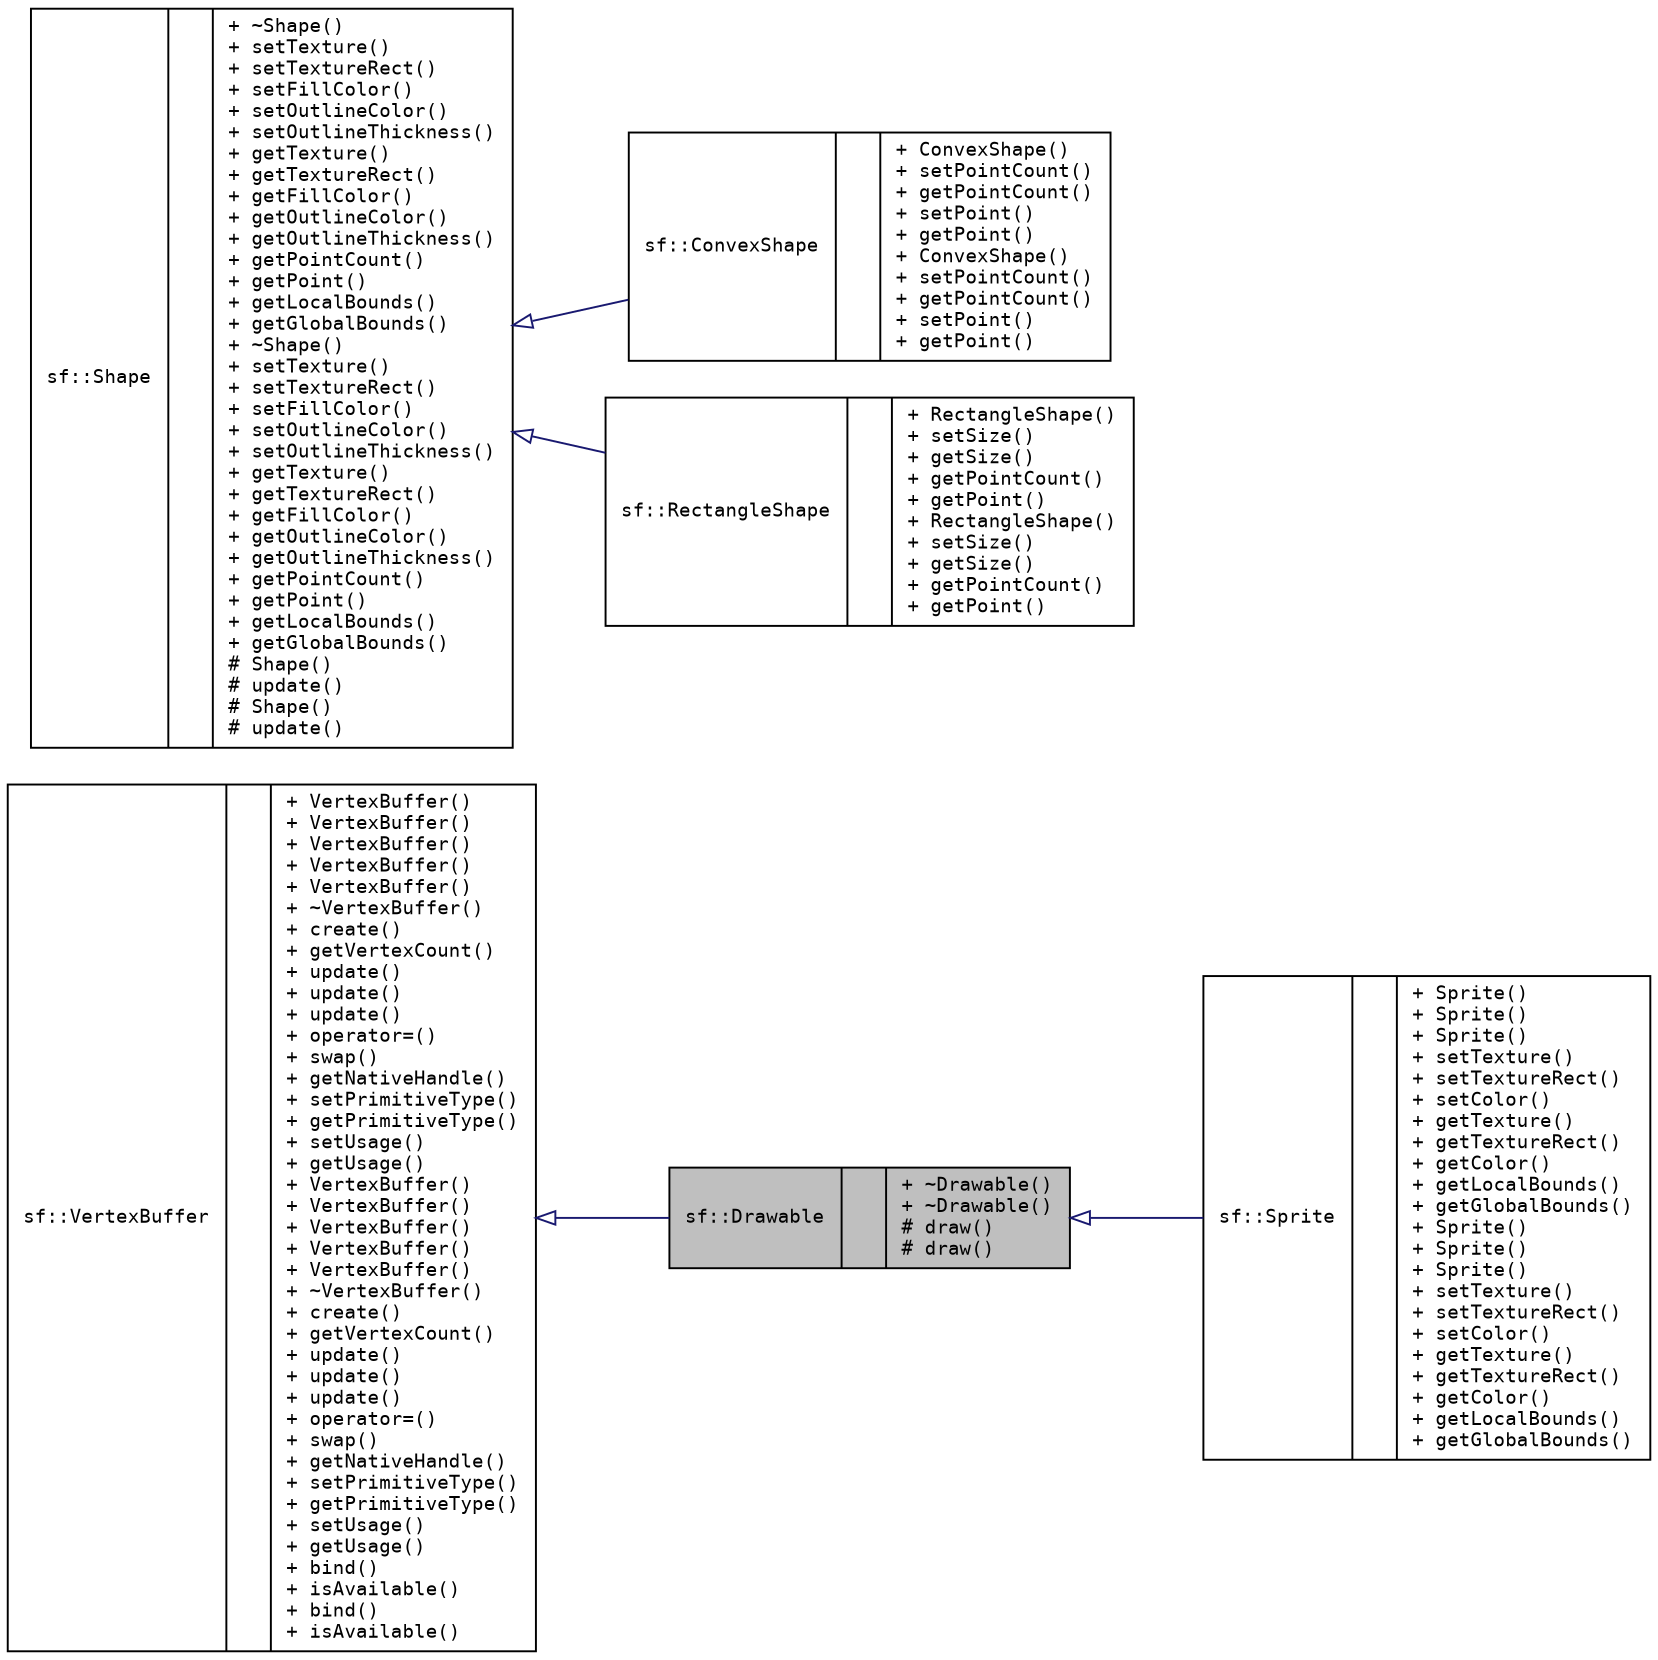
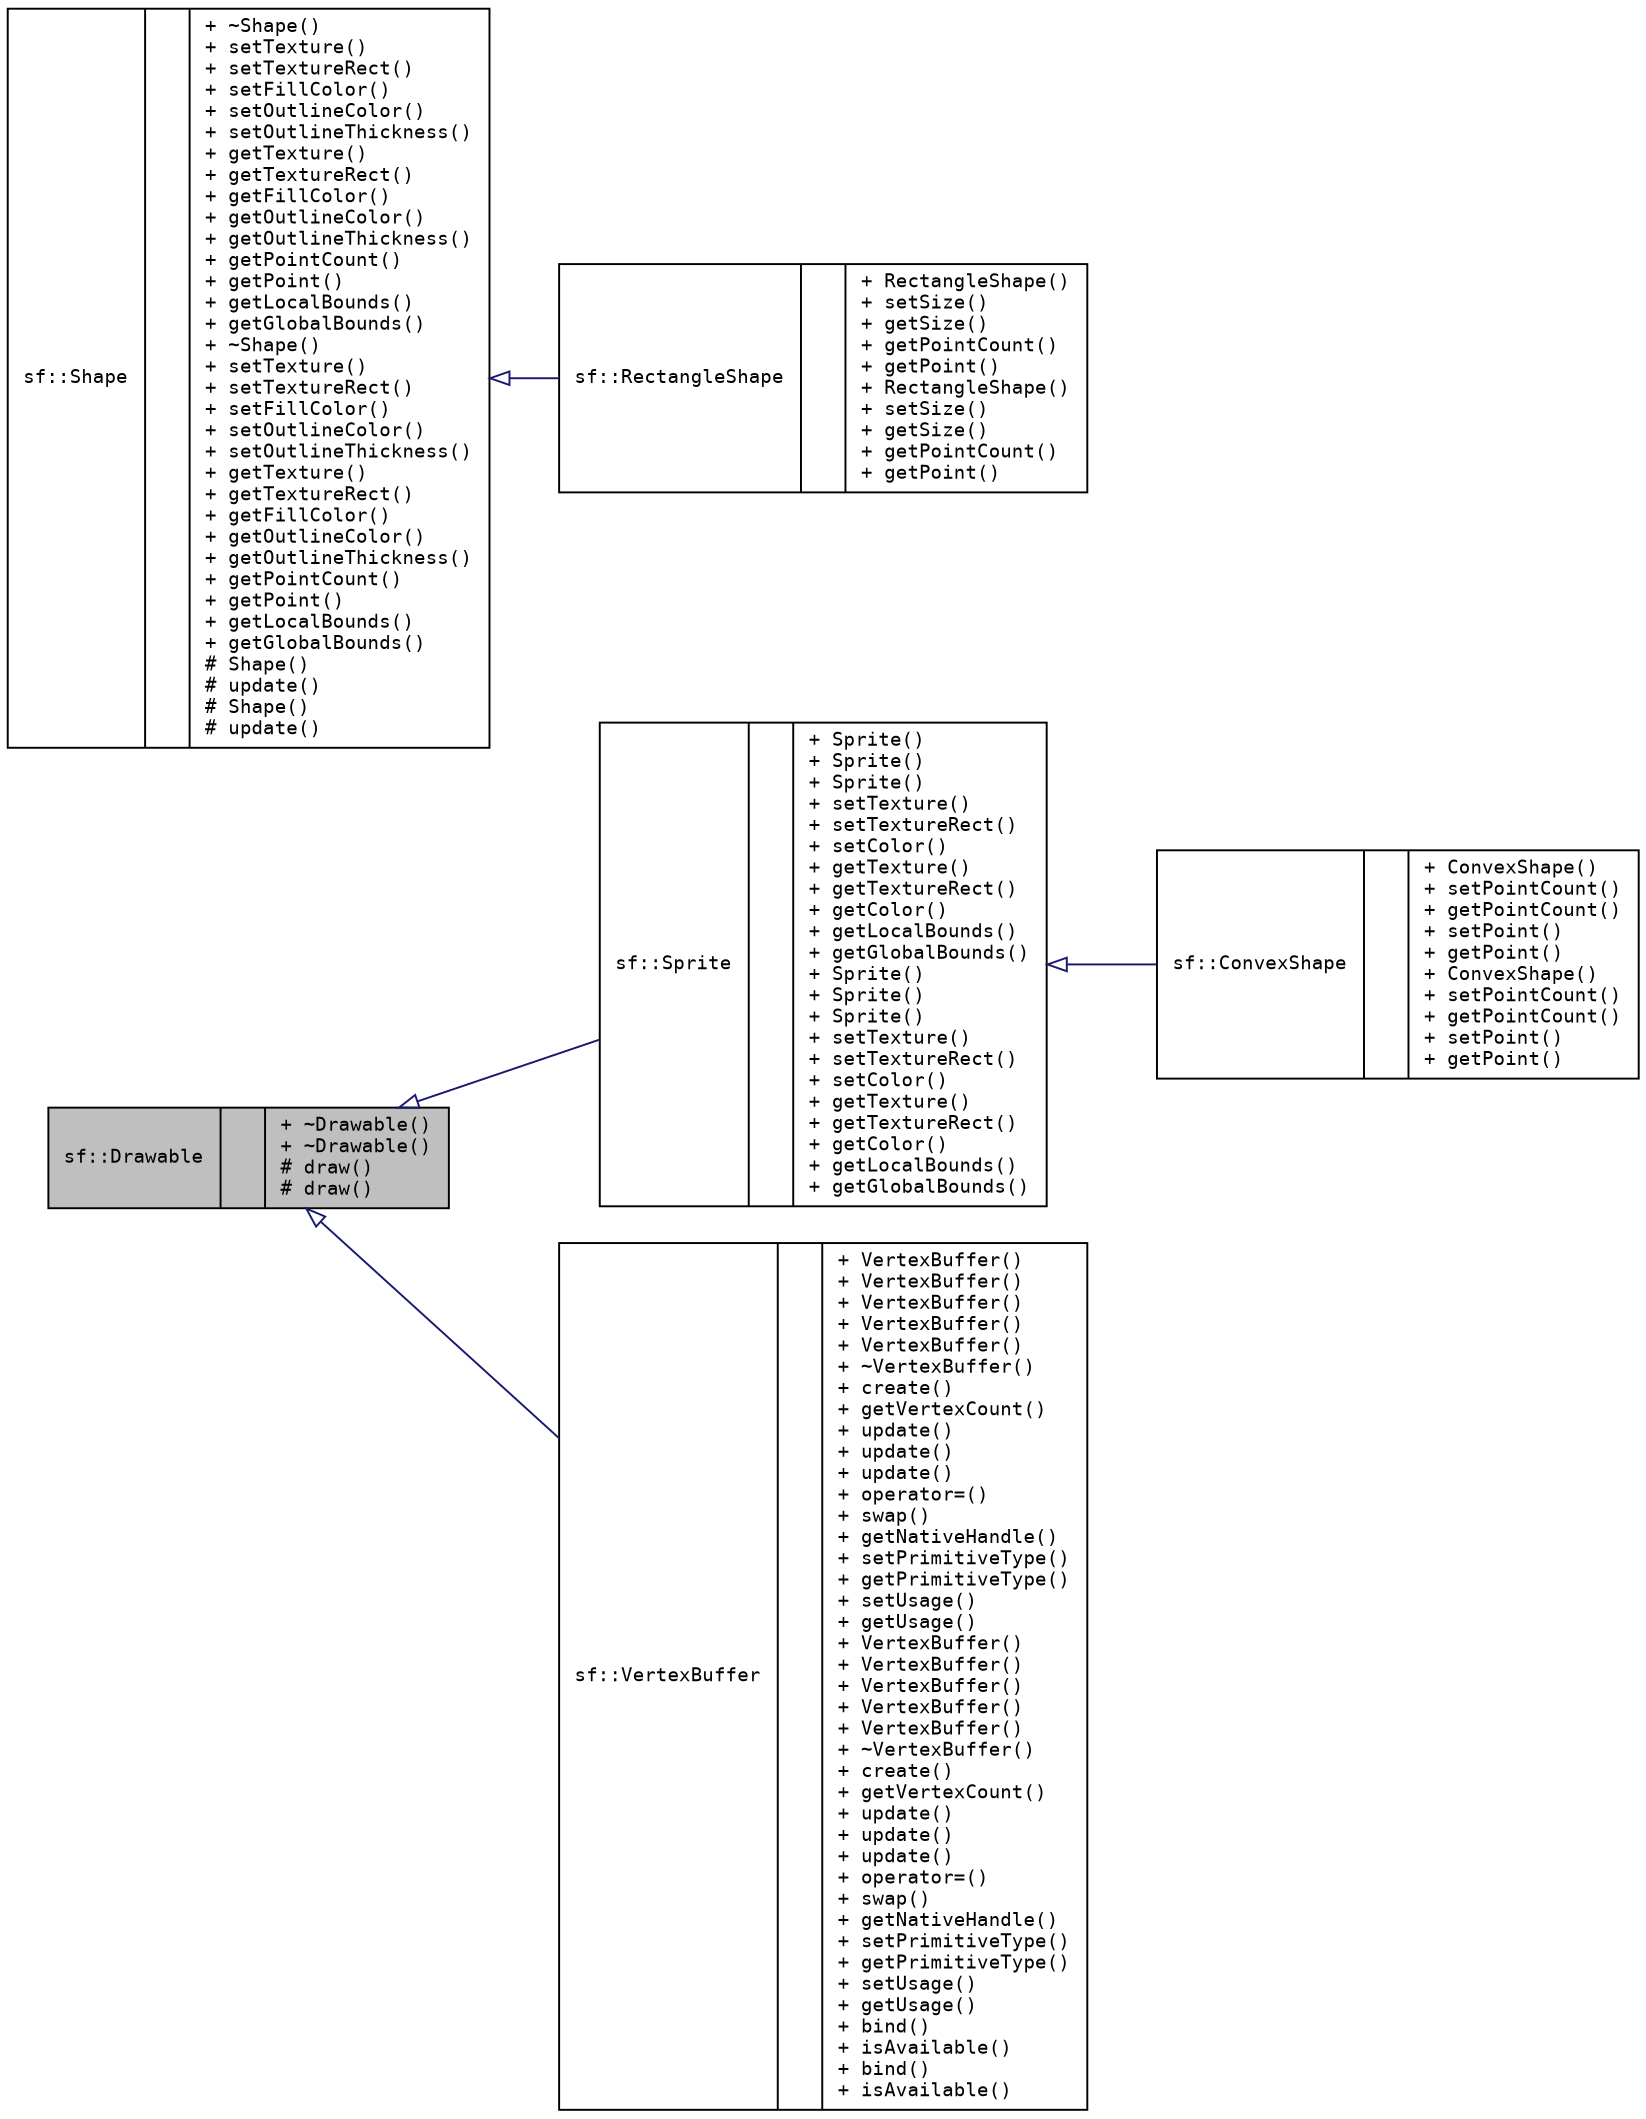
(580, 310) -> (1112, 964)
(612, 1218) -> (440, 1330)
